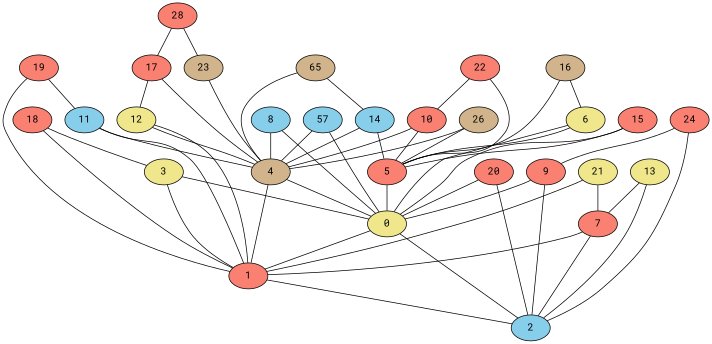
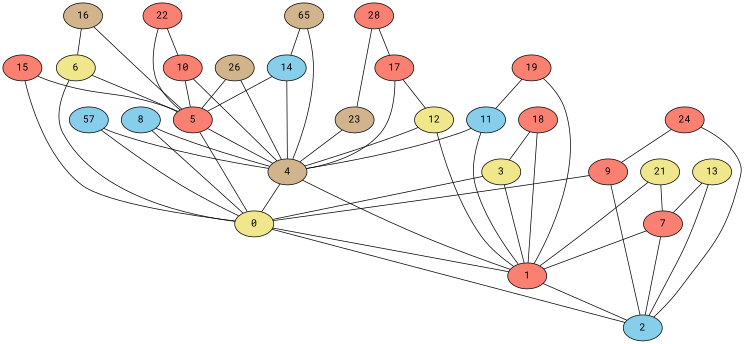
none -> (240, 146)
(494, 172) -> none
